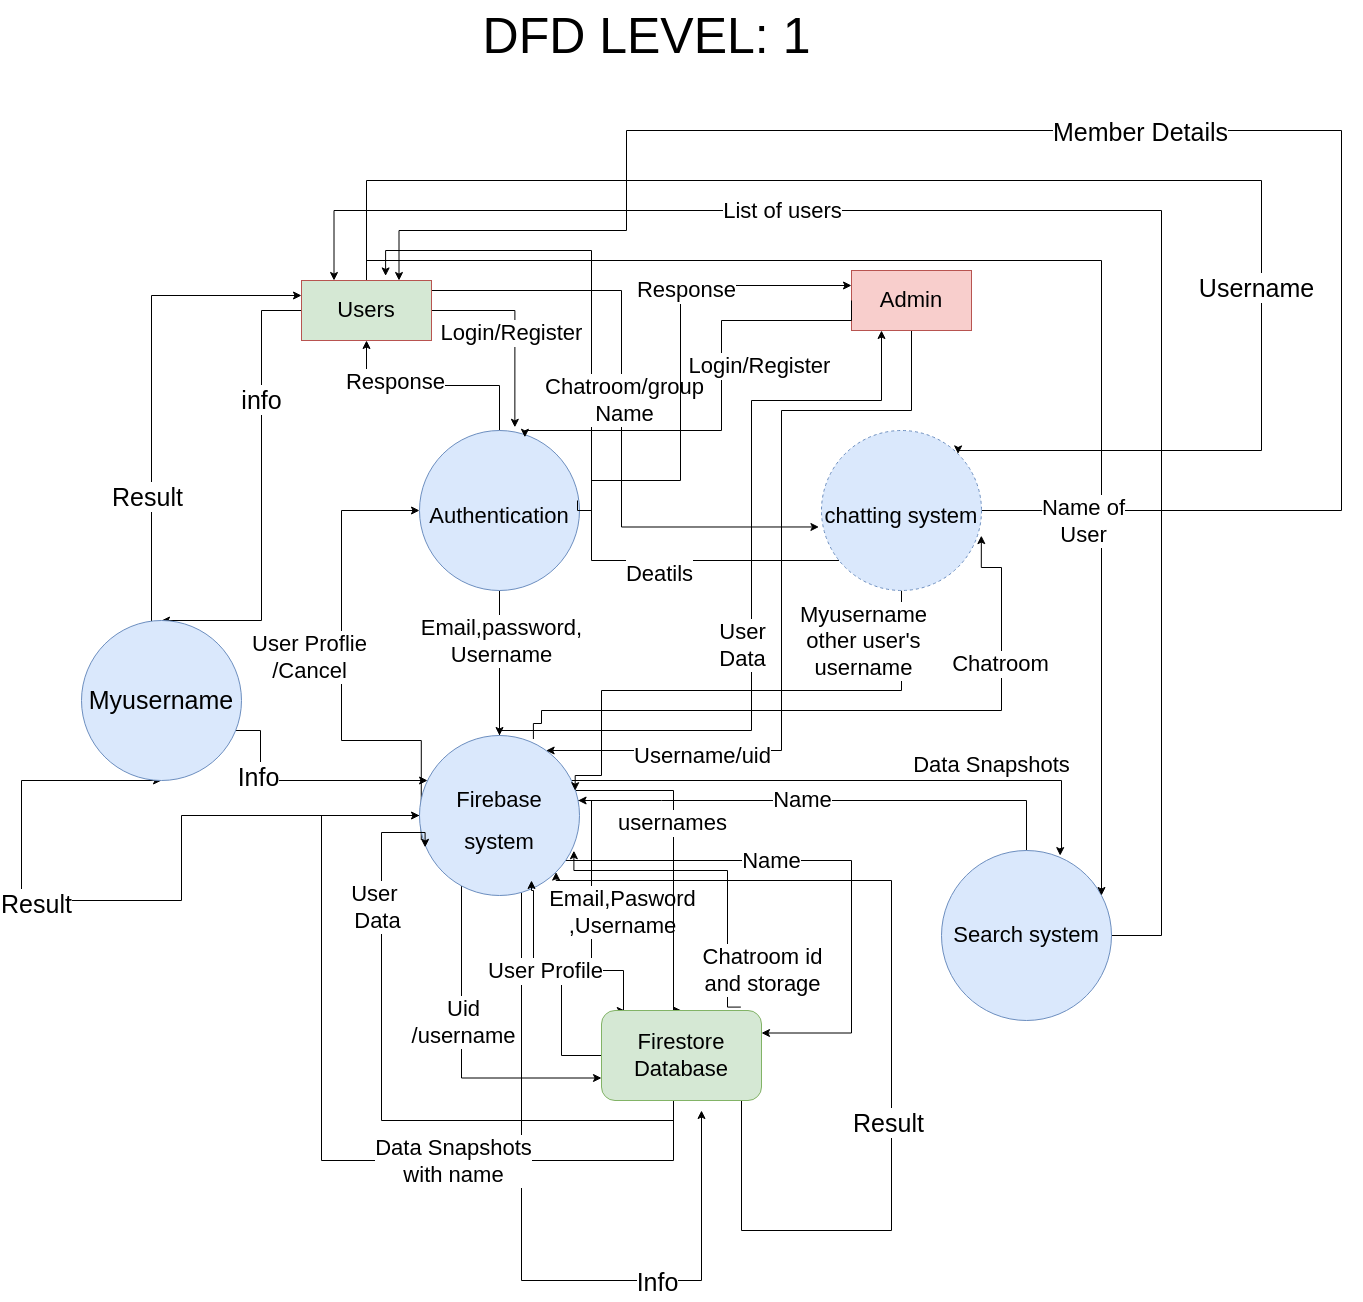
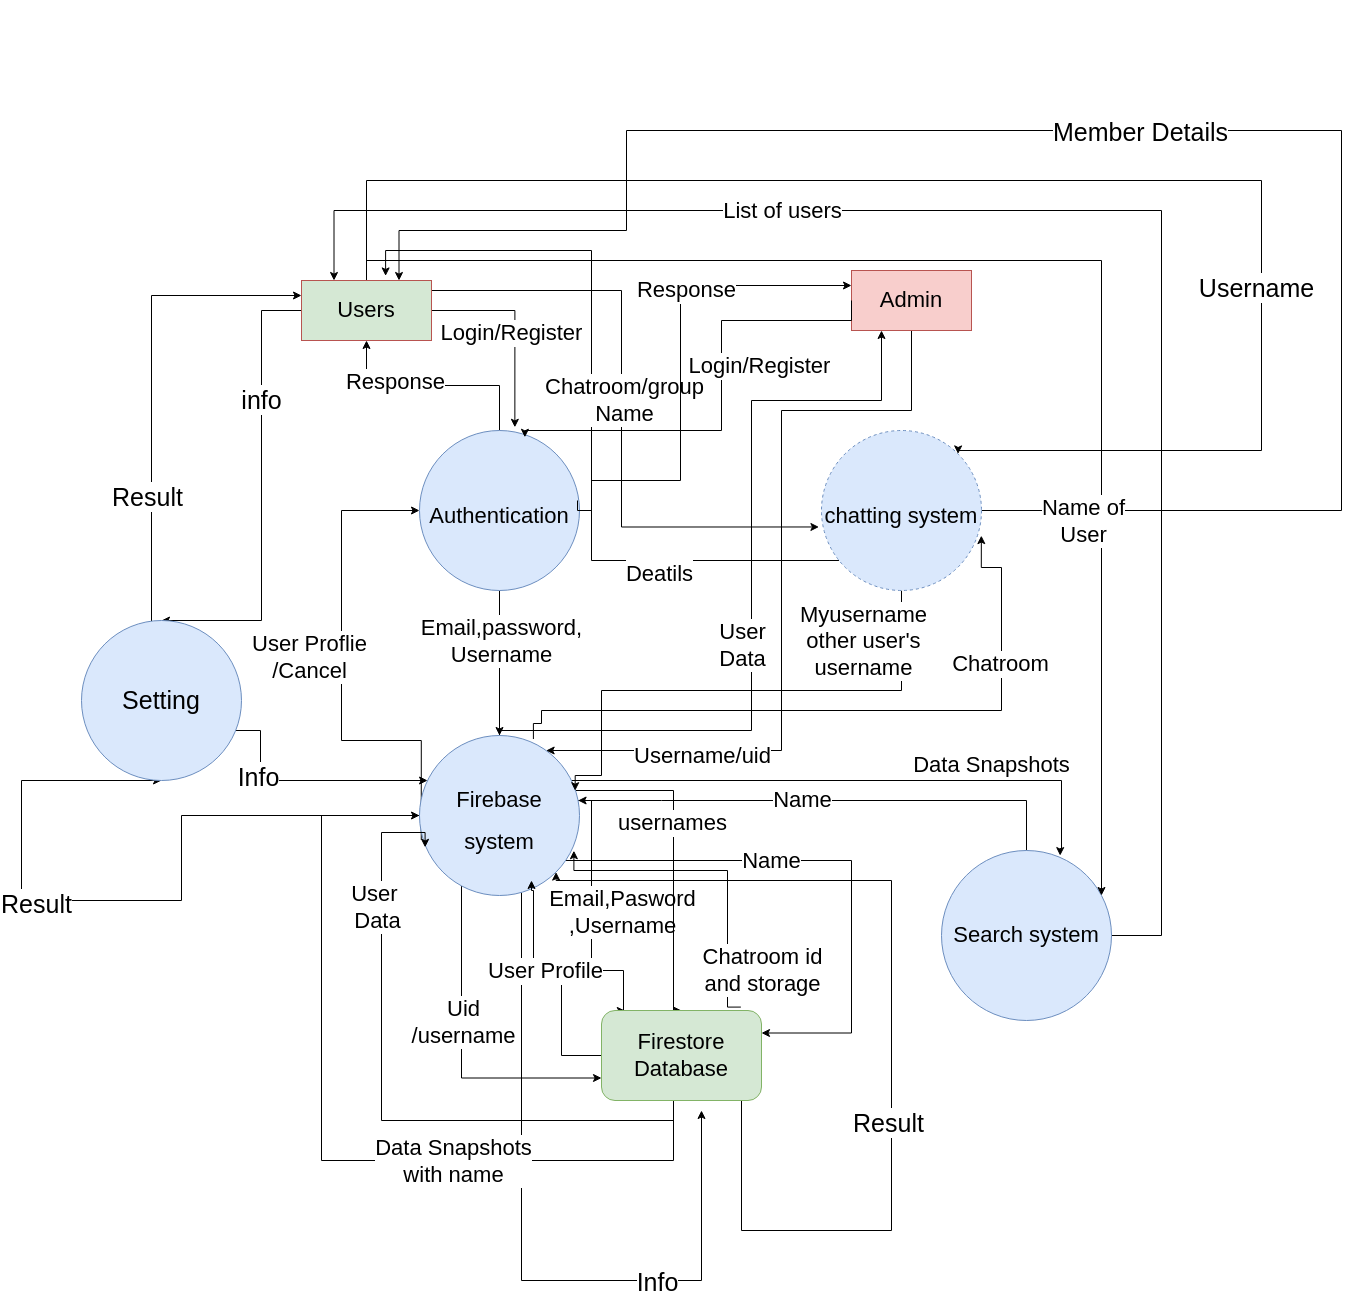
(647, 36) -> none
(162, 701) -> (162, 701)
